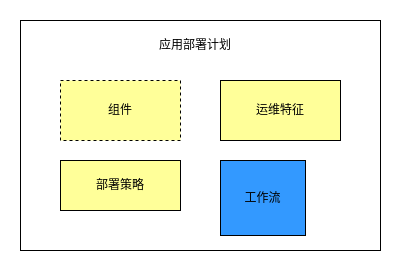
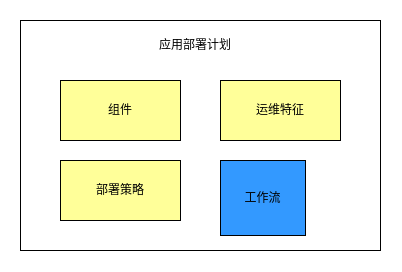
(121, 111) -> (121, 111)
(121, 186) -> (121, 191)
